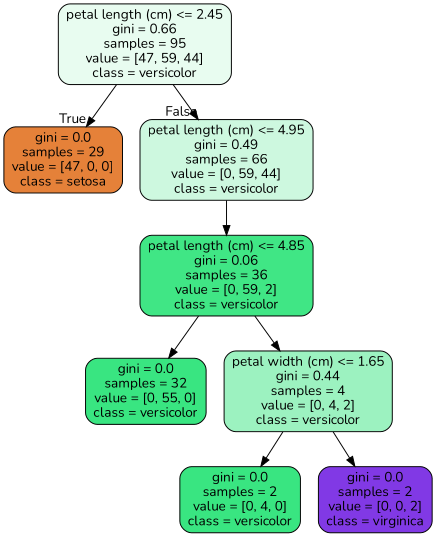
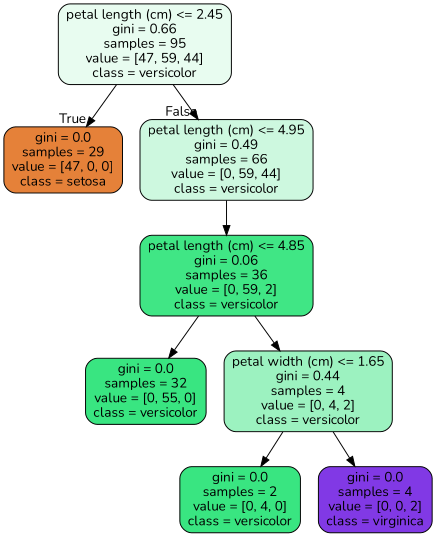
(375, 500) -> (375, 500)
